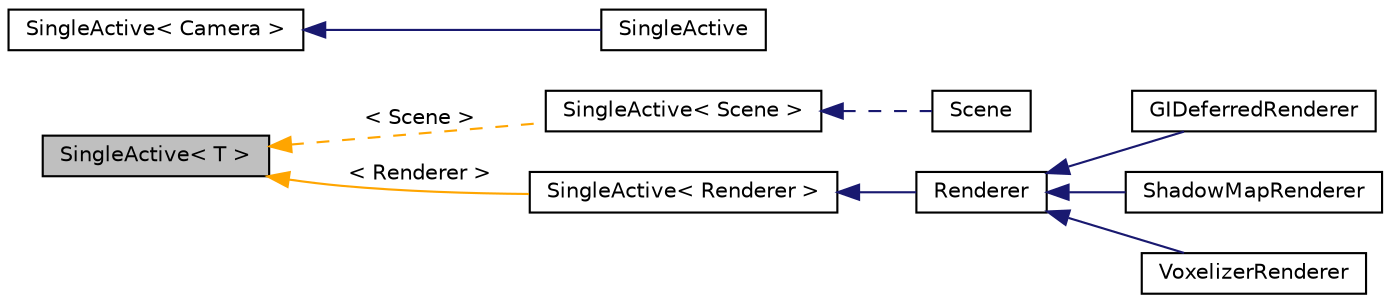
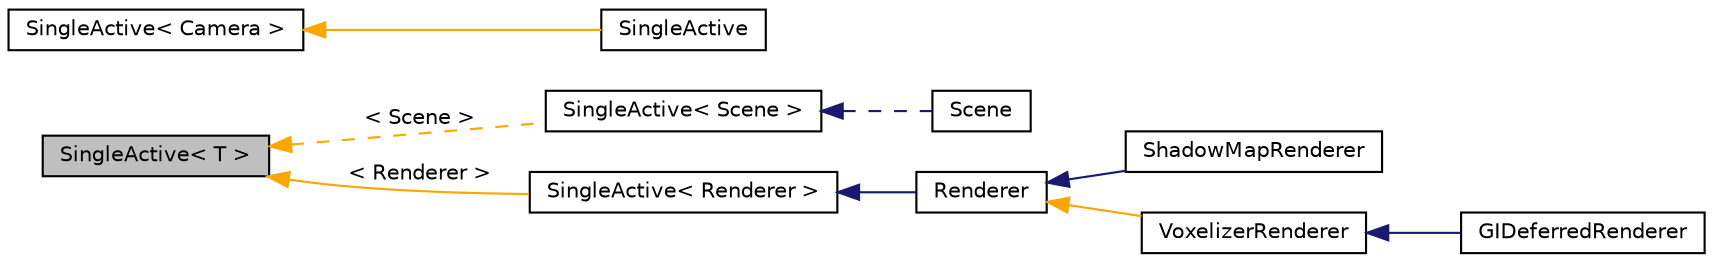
(463, 30) -> (463, 30)
(1126, 149) -> (1425, 233)
(1126, 235) -> (1105, 211)
